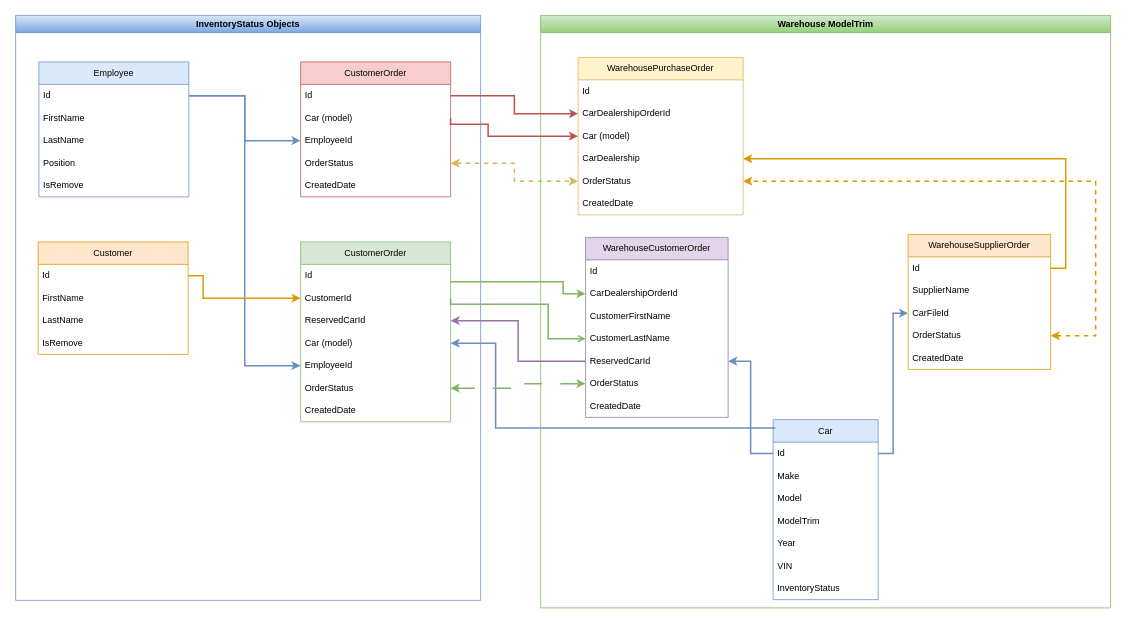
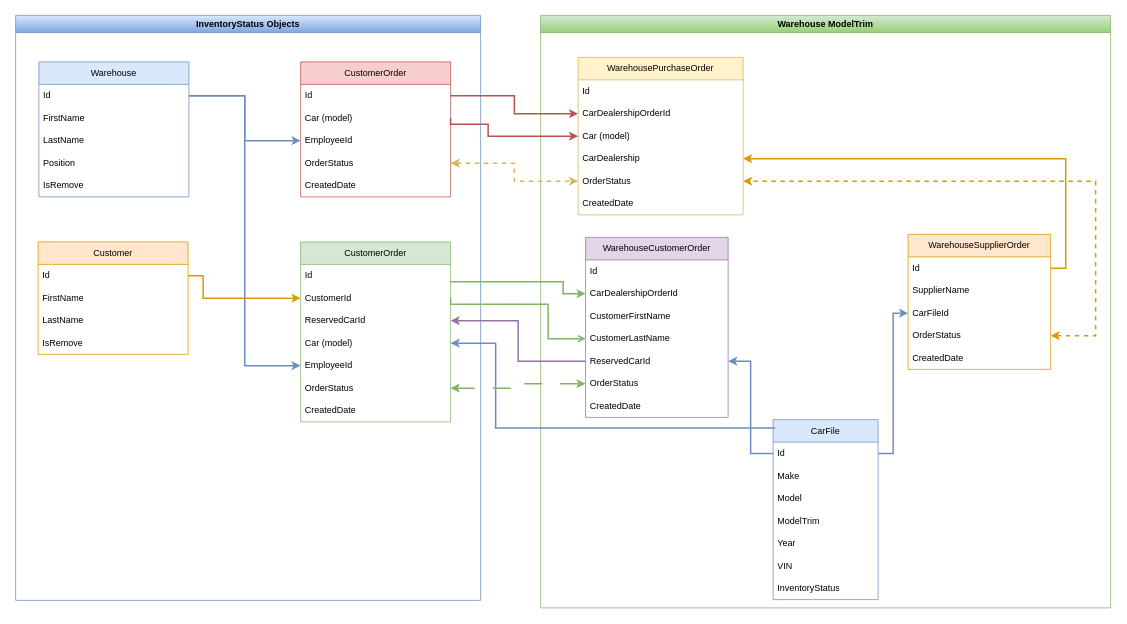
(114, 73) -> (114, 73)
(825, 431) -> (825, 431)
